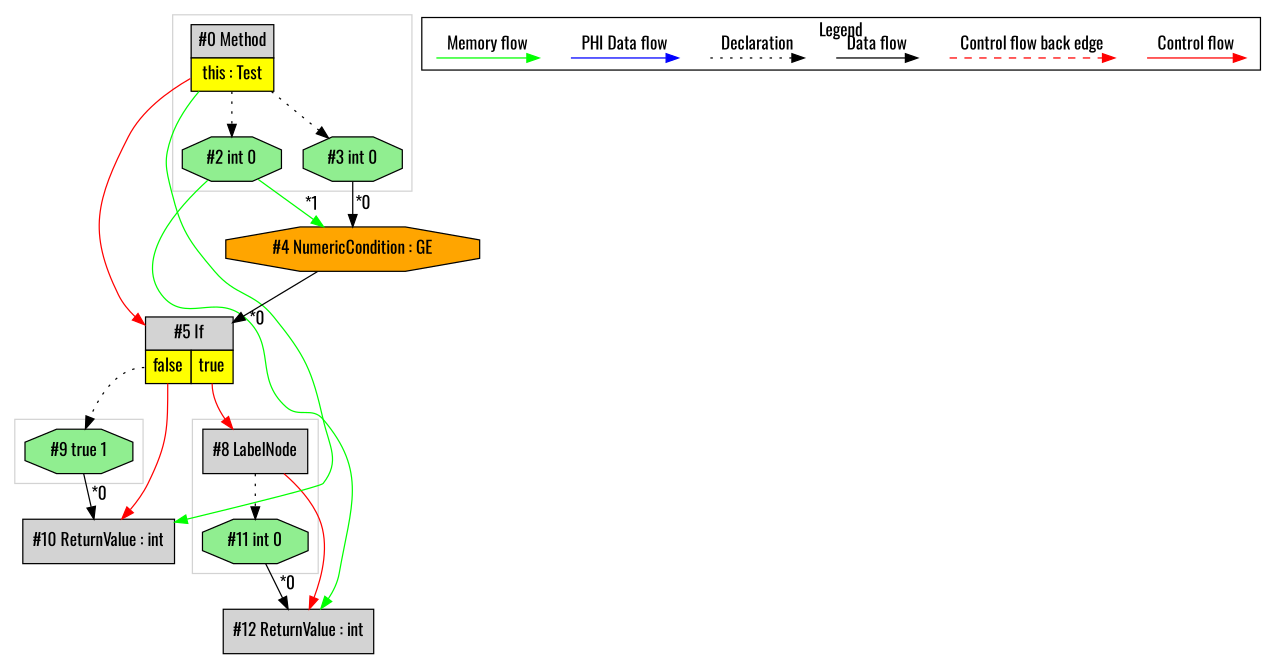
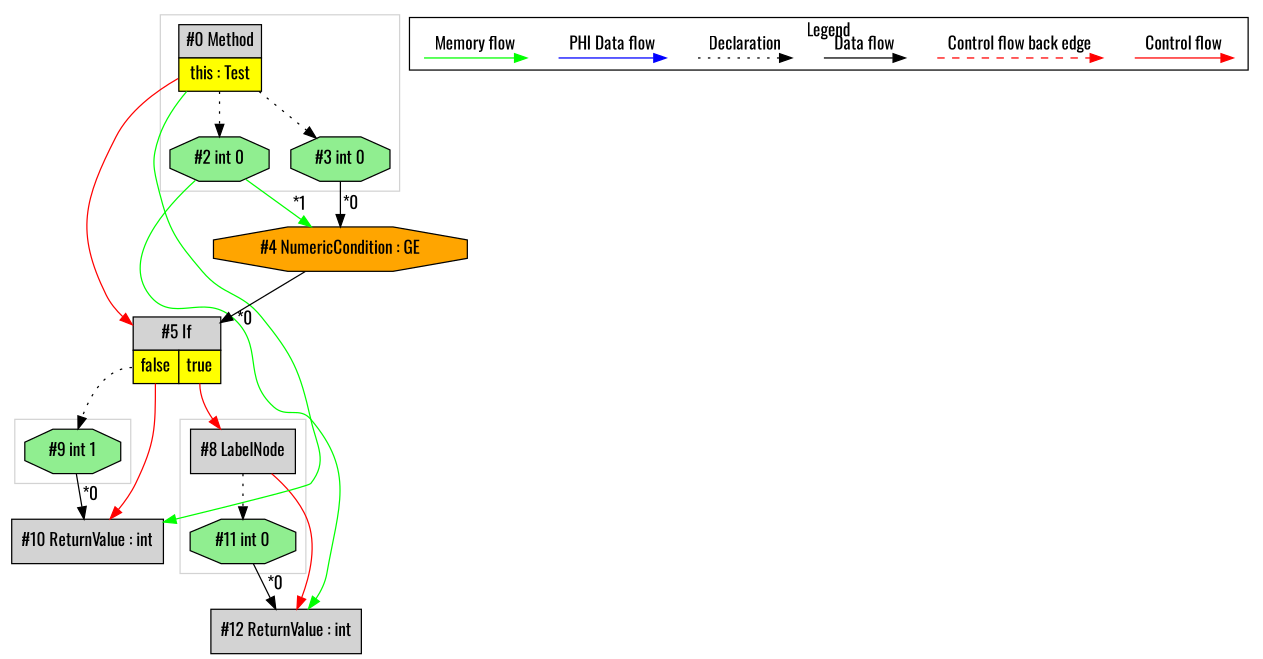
(79, 451) -> (73, 451)
